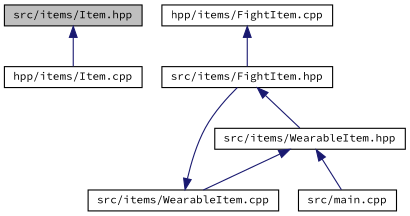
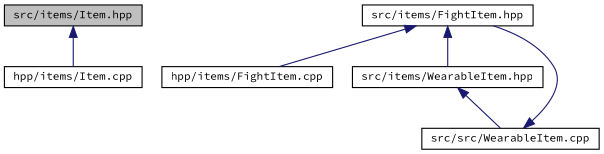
(247, 52) -> (342, 48)
(183, 200) -> (510, 139)
(347, 200) -> none
